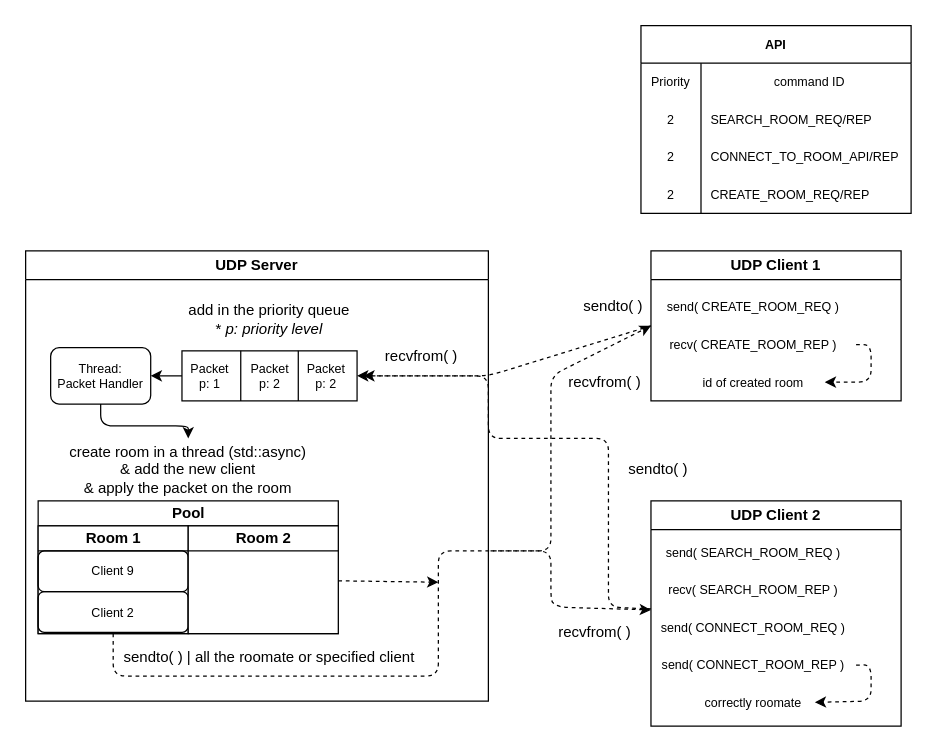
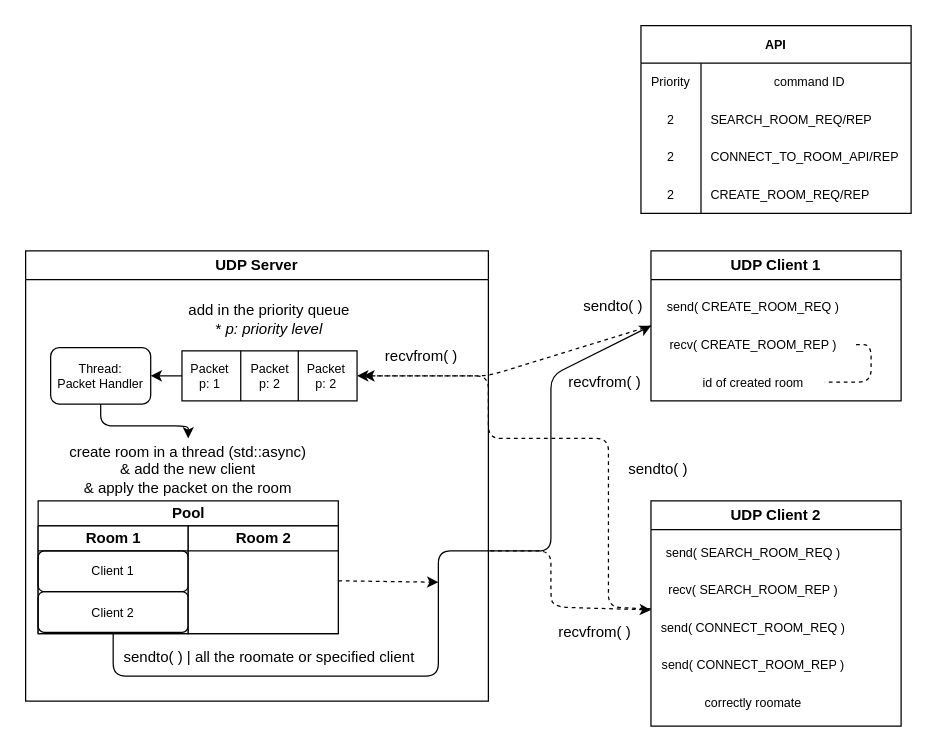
(834, 382) -> (831, 382)
(113, 571) -> (113, 571)
(336, 676) -> (336, 676)
(865, 700) -> none
